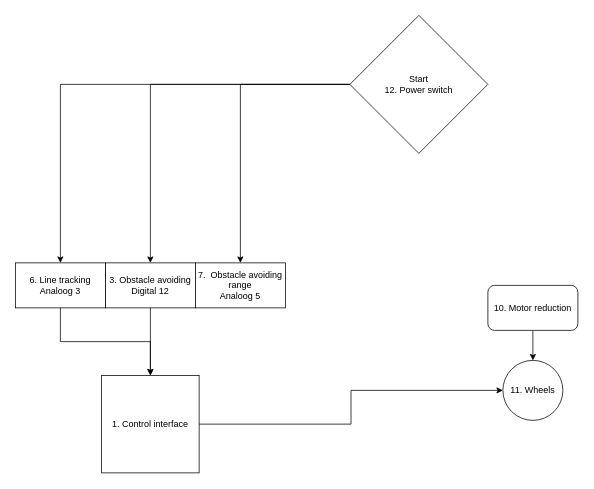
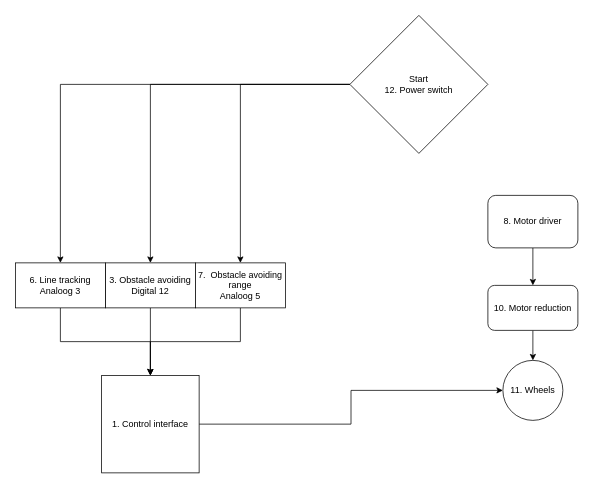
none -> (533, 222)
none -> (533, 279)
none -> (213, 342)
